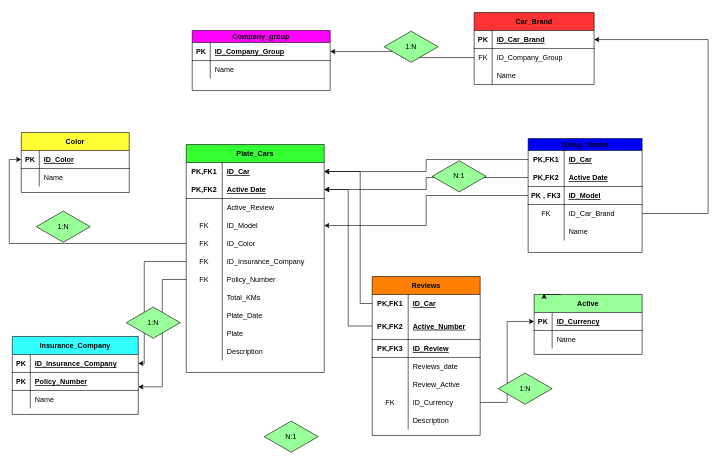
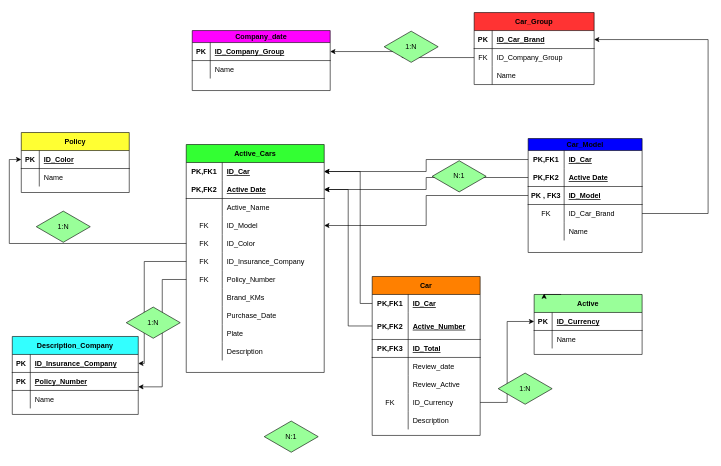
(534, 22) -> (534, 22)
(261, 37) -> (261, 37)
(75, 142) -> (75, 142)
(585, 145) -> (585, 145)
(255, 154) -> (255, 154)
(251, 208) -> (248, 208)
(426, 286) -> (426, 286)
(244, 298) -> (245, 298)
(246, 316) -> (253, 316)
(75, 346) -> (75, 346)
(430, 349) -> (428, 349)
(436, 367) -> (434, 367)
